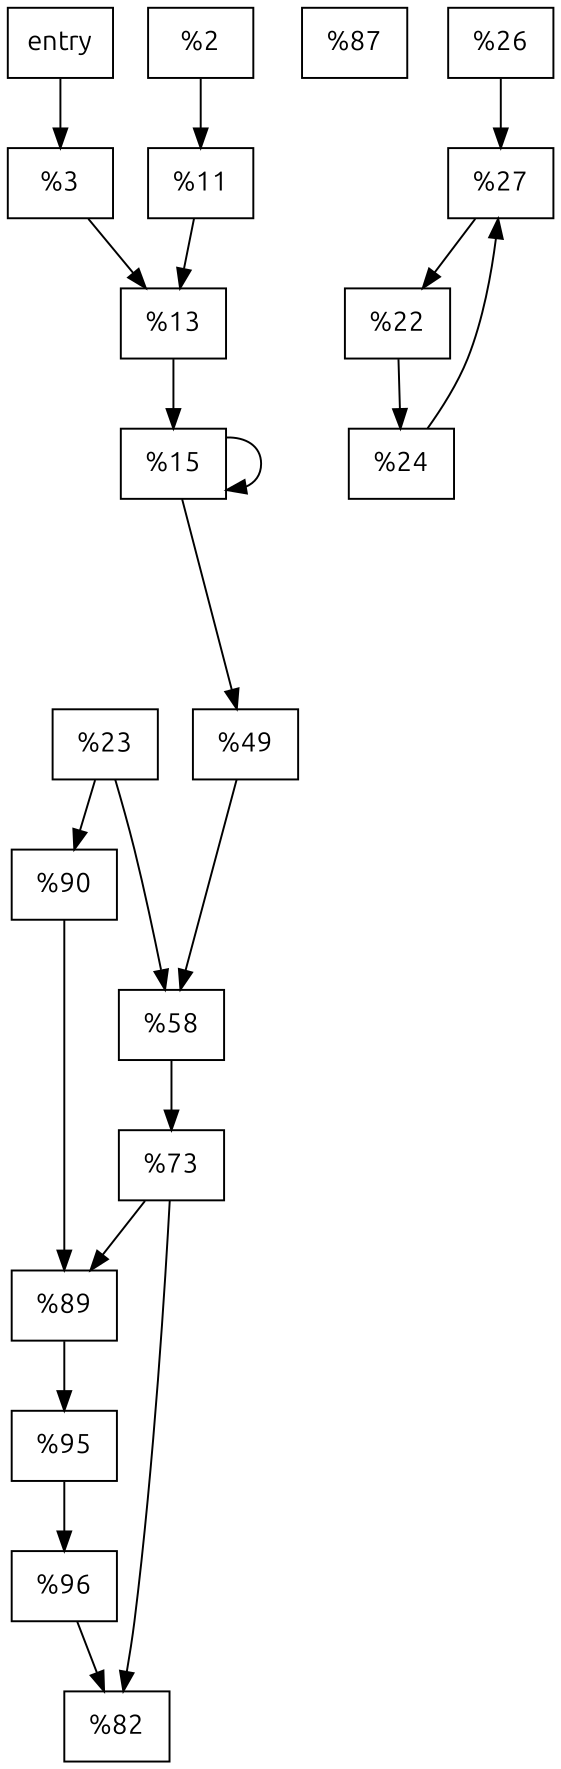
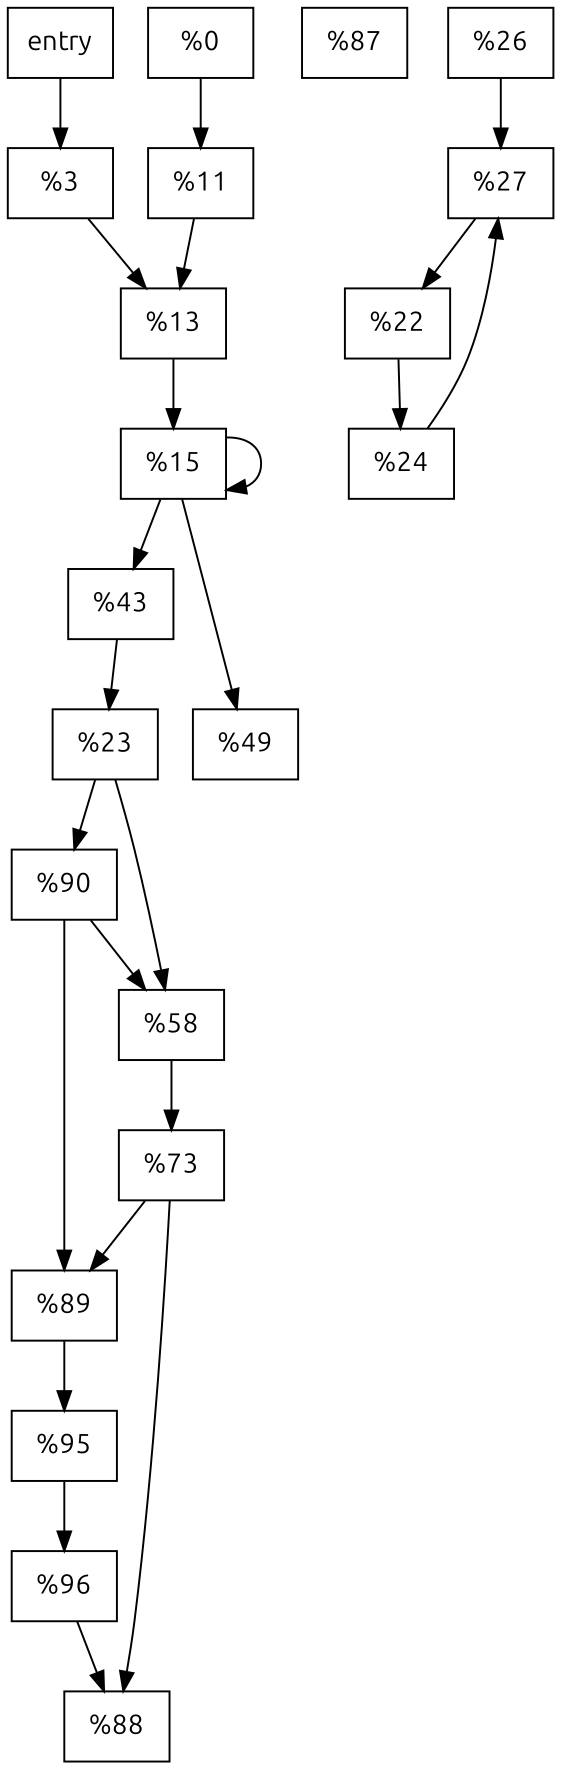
(201, 43) -> (201, 43)
none -> (121, 604)
(211, 875) -> (112, 947)
(117, 1726) -> (117, 1726)
